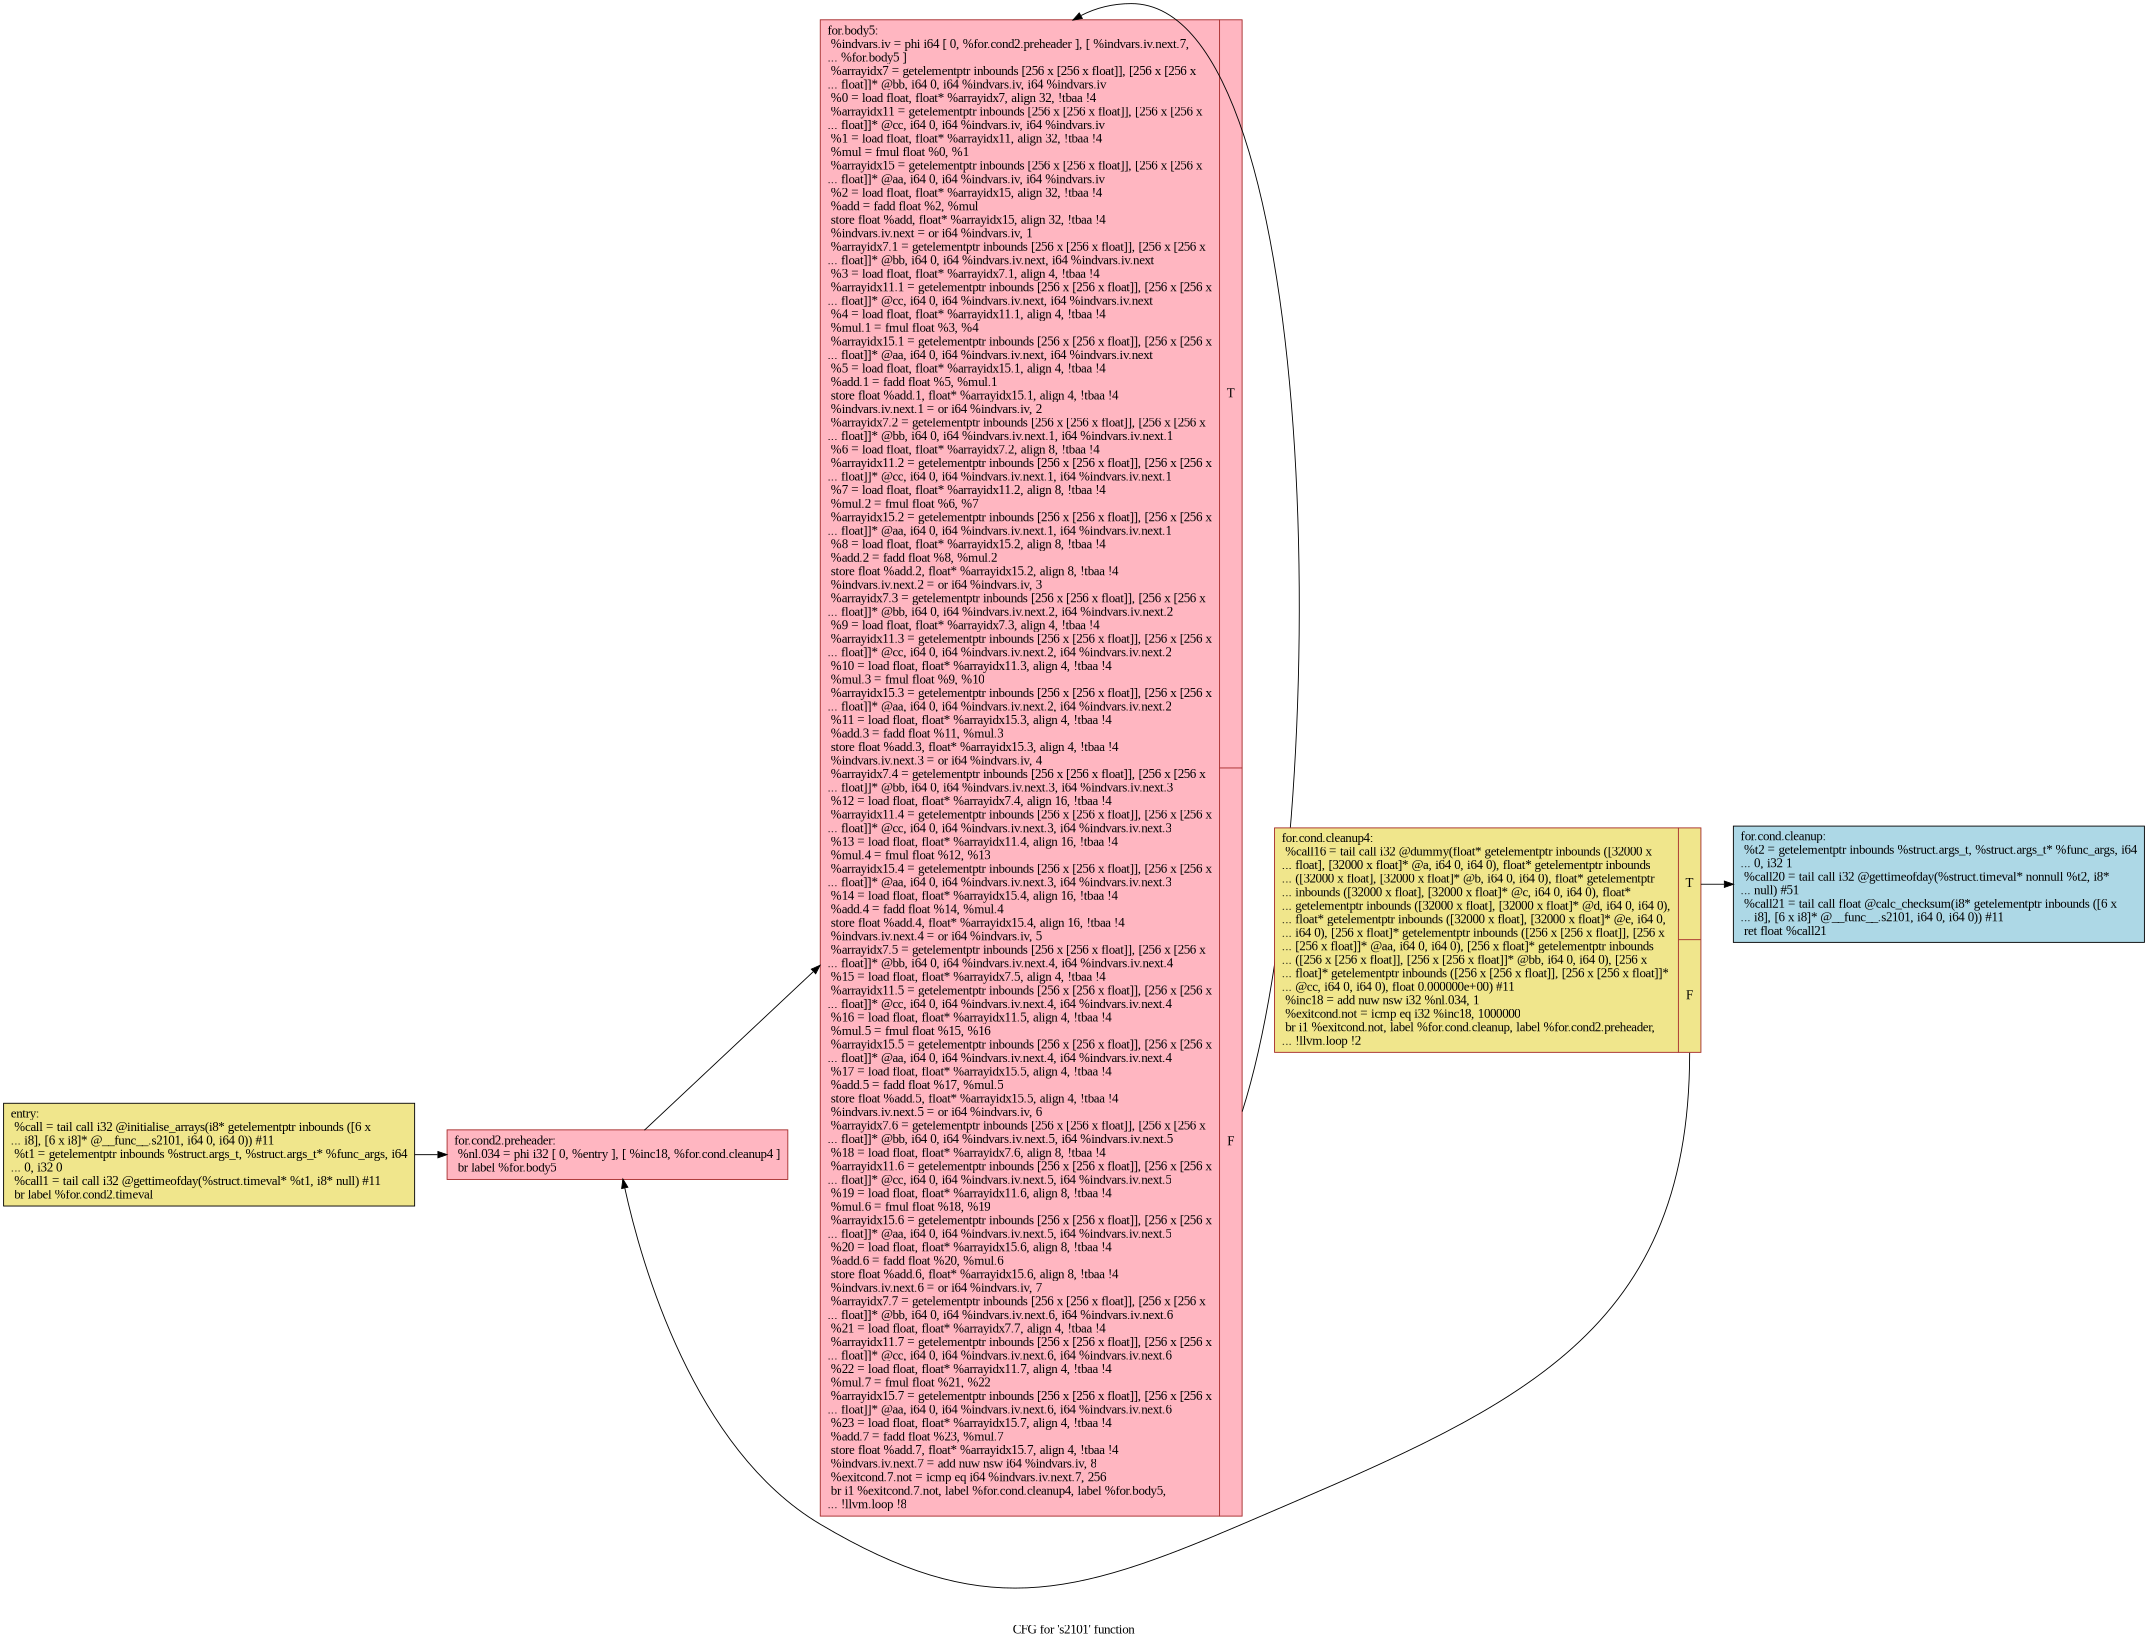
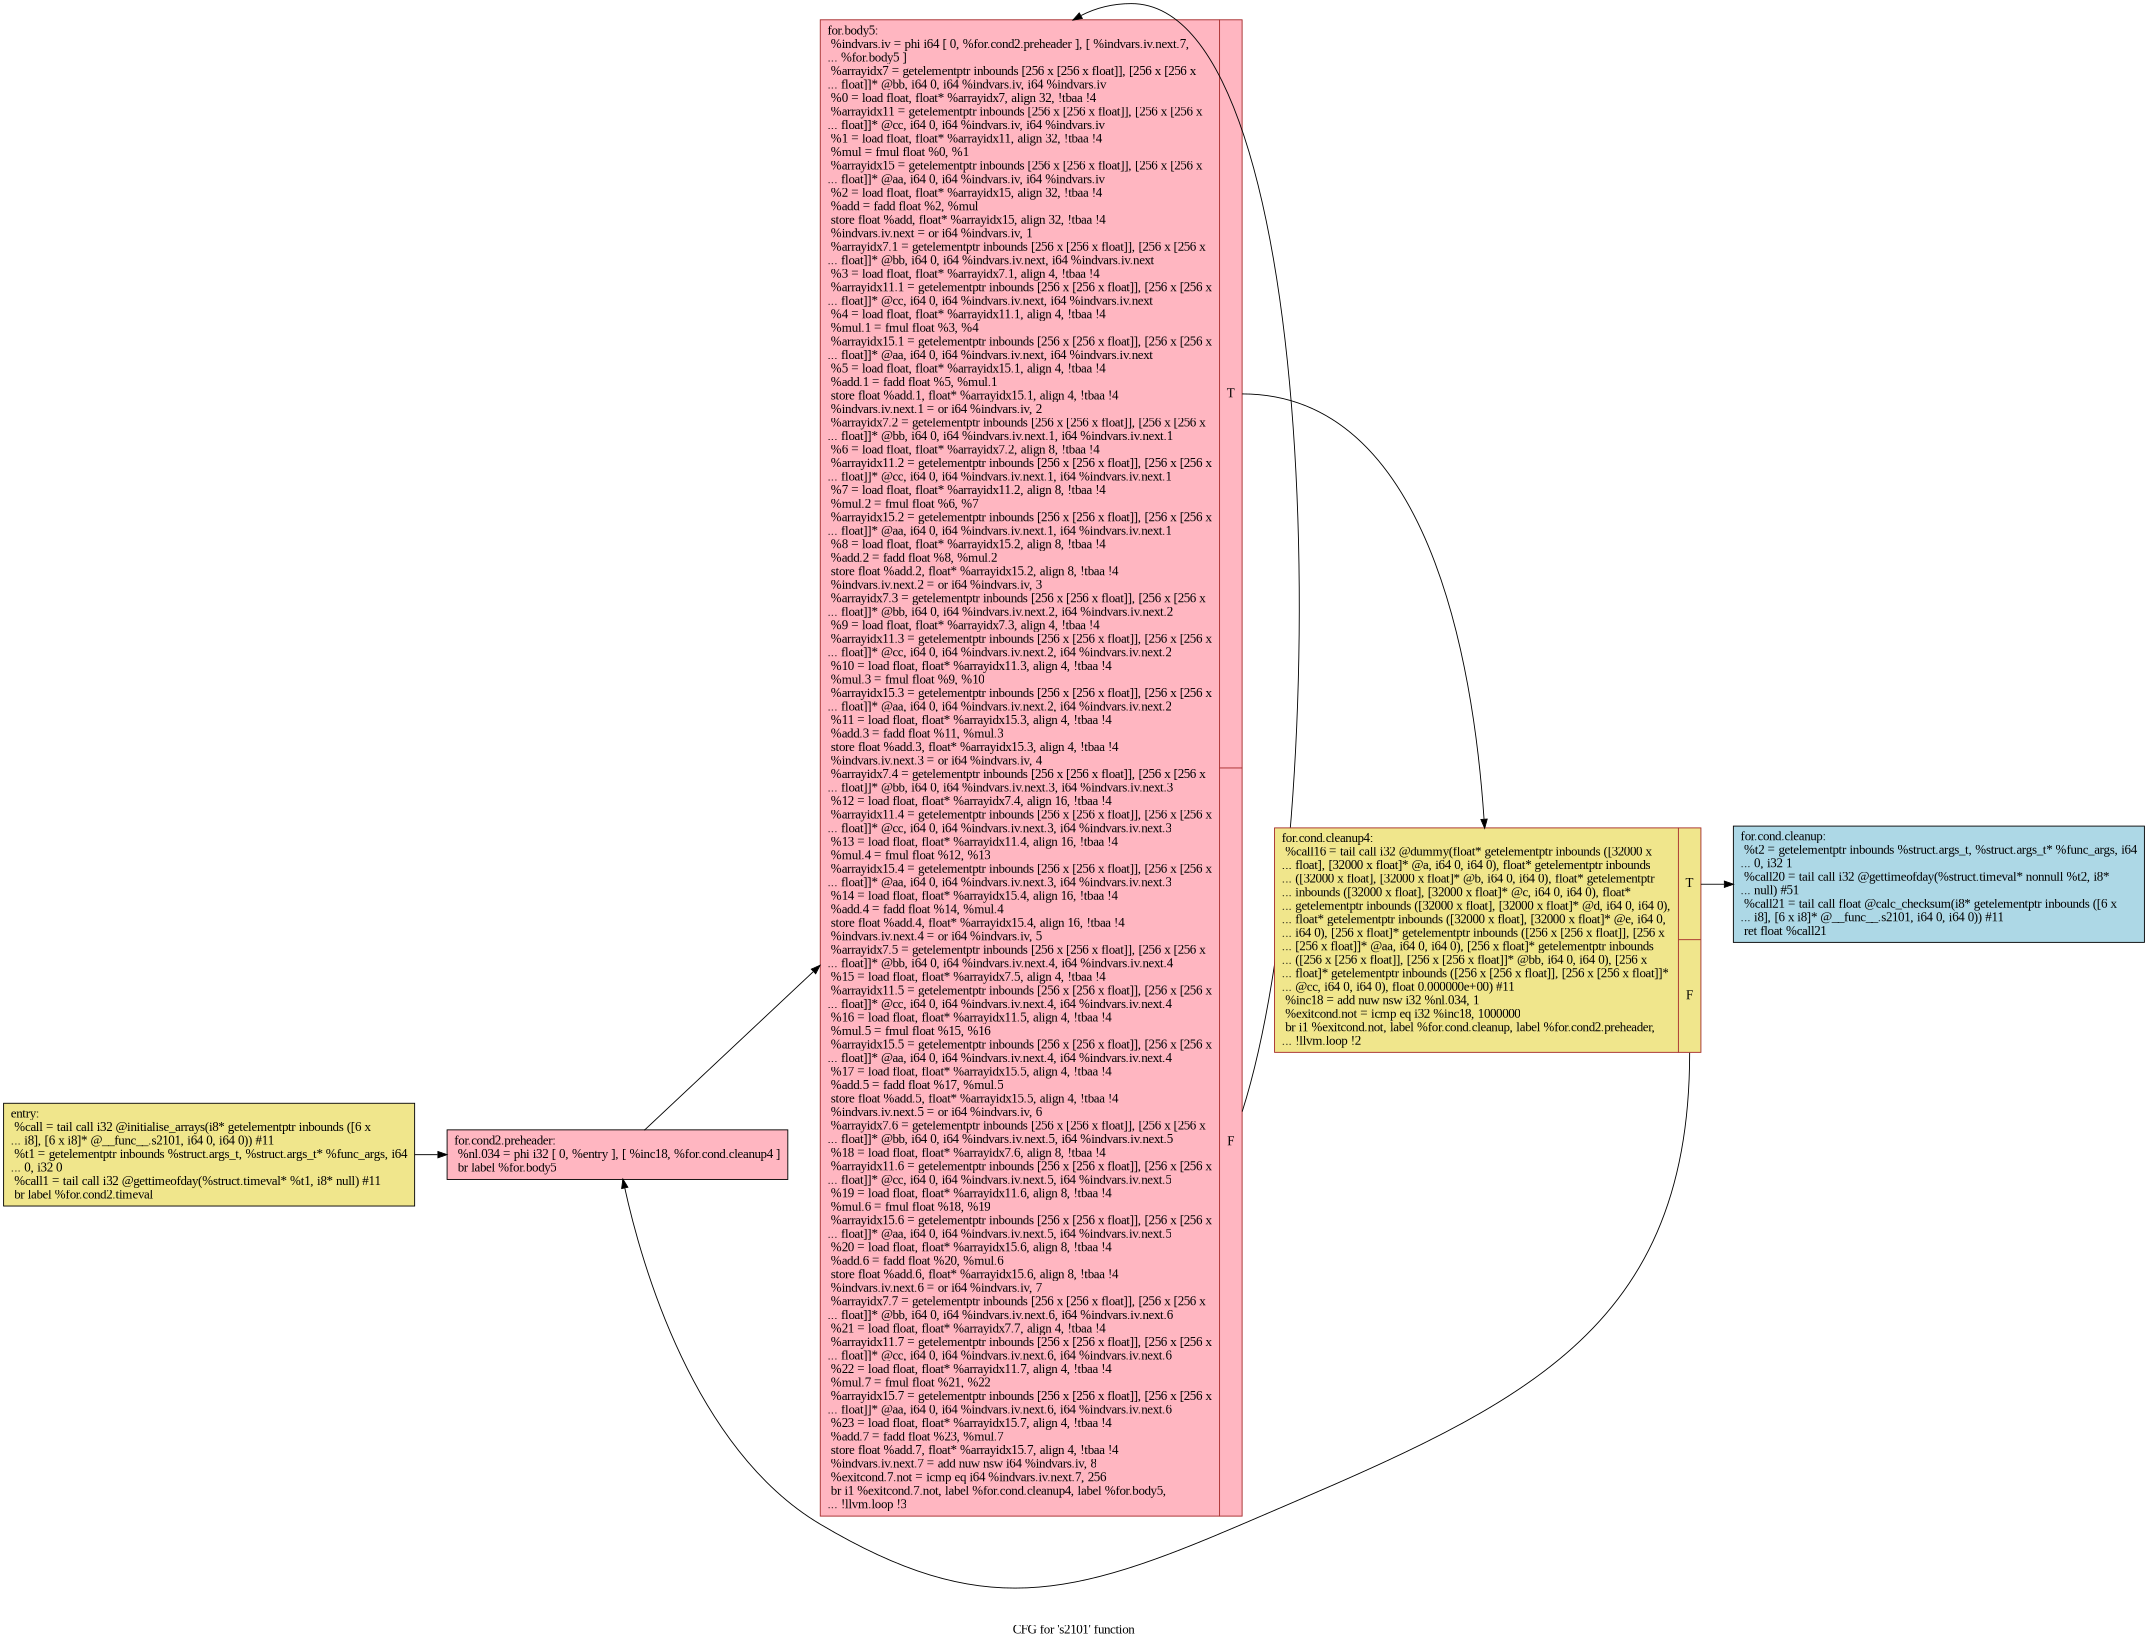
none -> (1432, 558)
(617, 1155) -> (617, 1155)
(867, 1504) -> (867, 1504)
